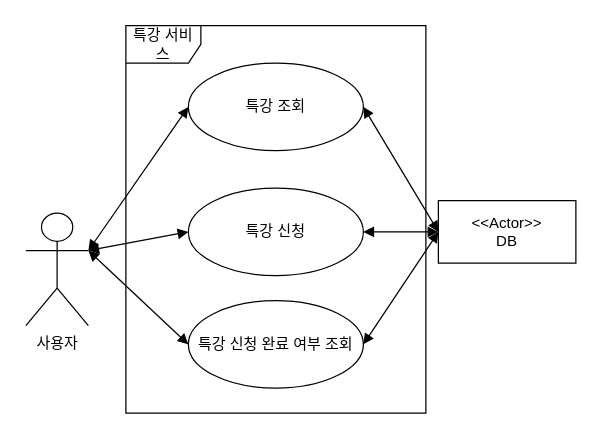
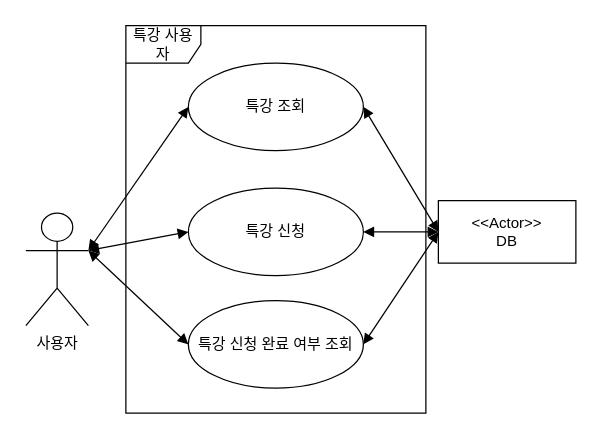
(163, 44) -> (163, 44)
